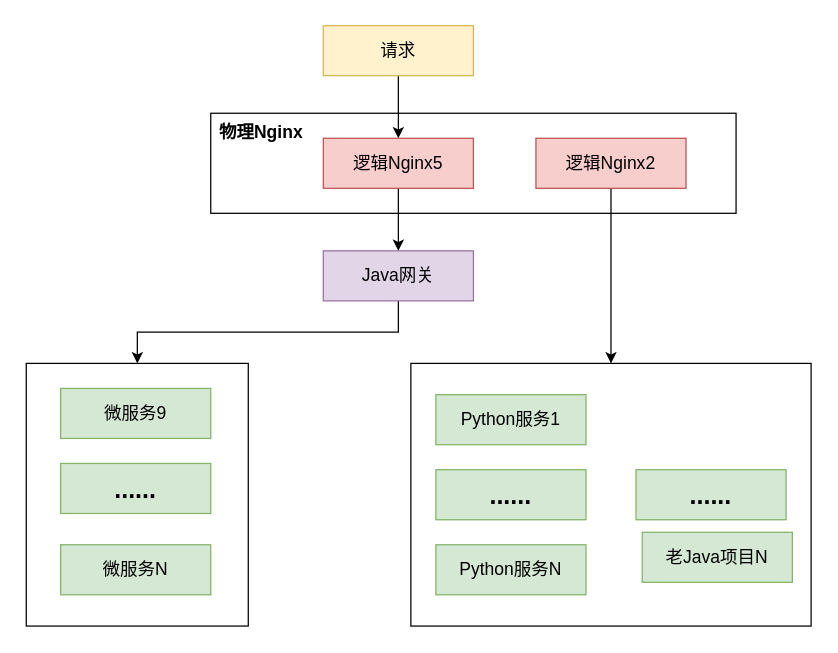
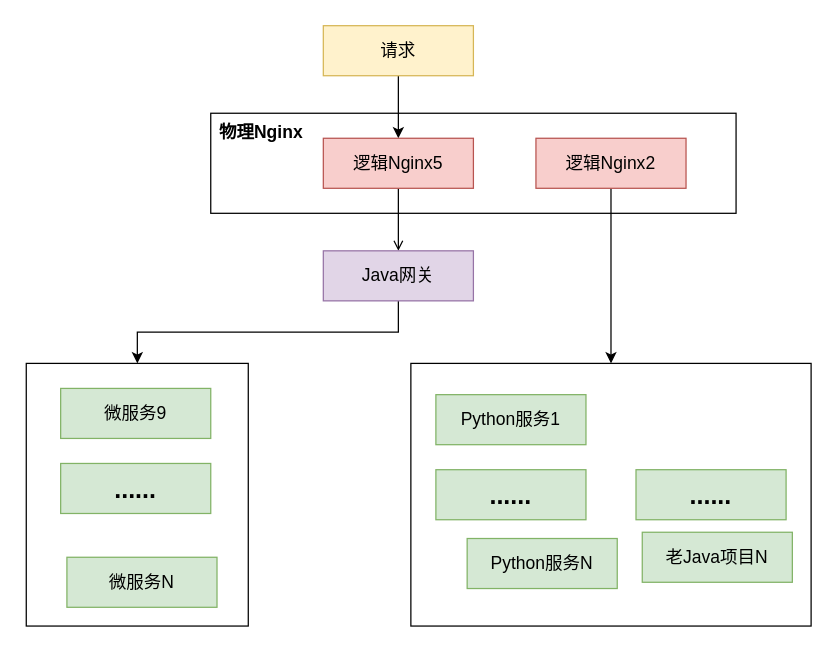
(398, 241) -> (398, 243)
(136, 569) -> (142, 582)
(511, 569) -> (542, 563)
